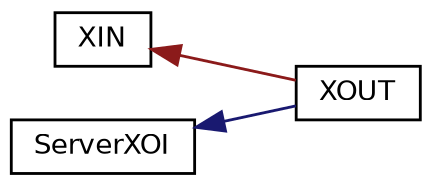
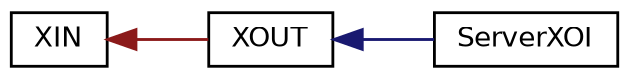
(260, 114) -> (398, 39)
